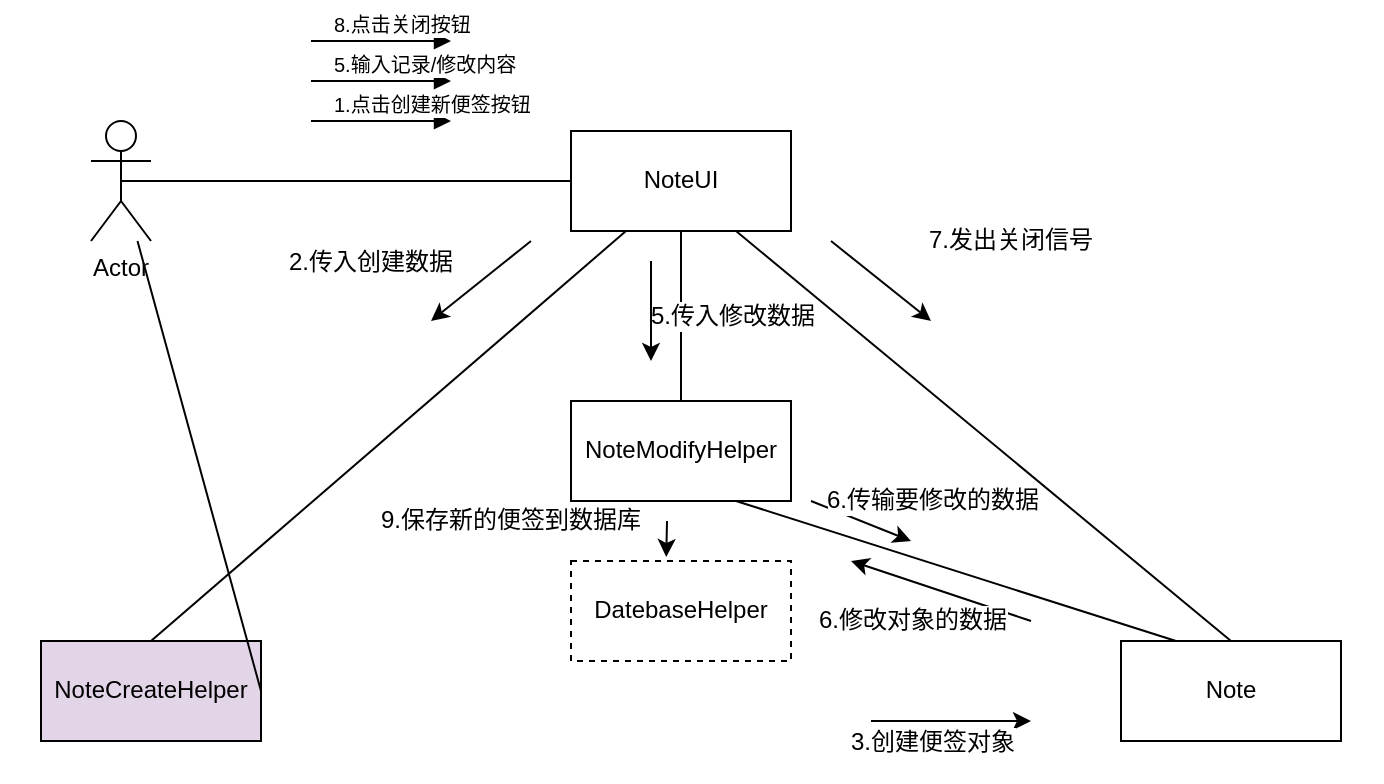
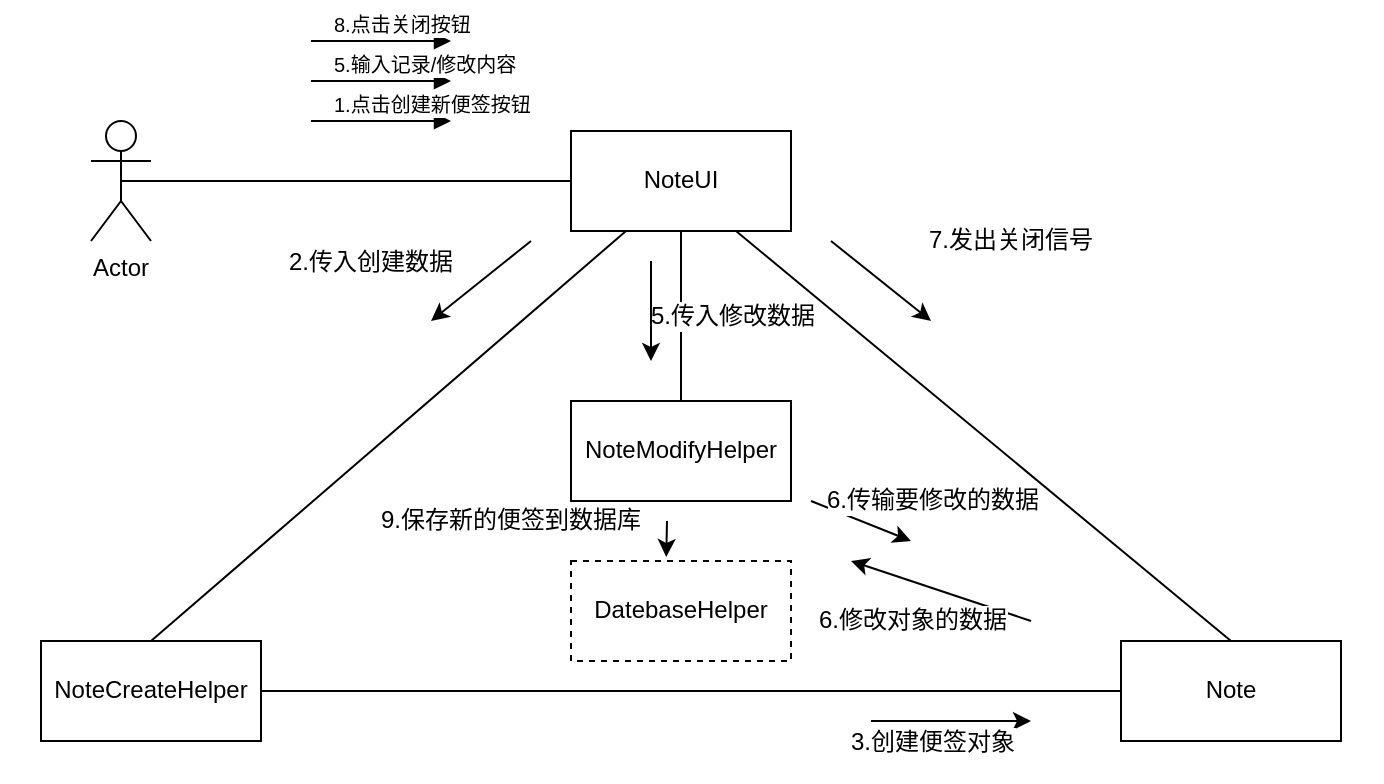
(199, 466) -> (691, 691)
(956, 571) -> none
(151, 691) -> (151, 691)
